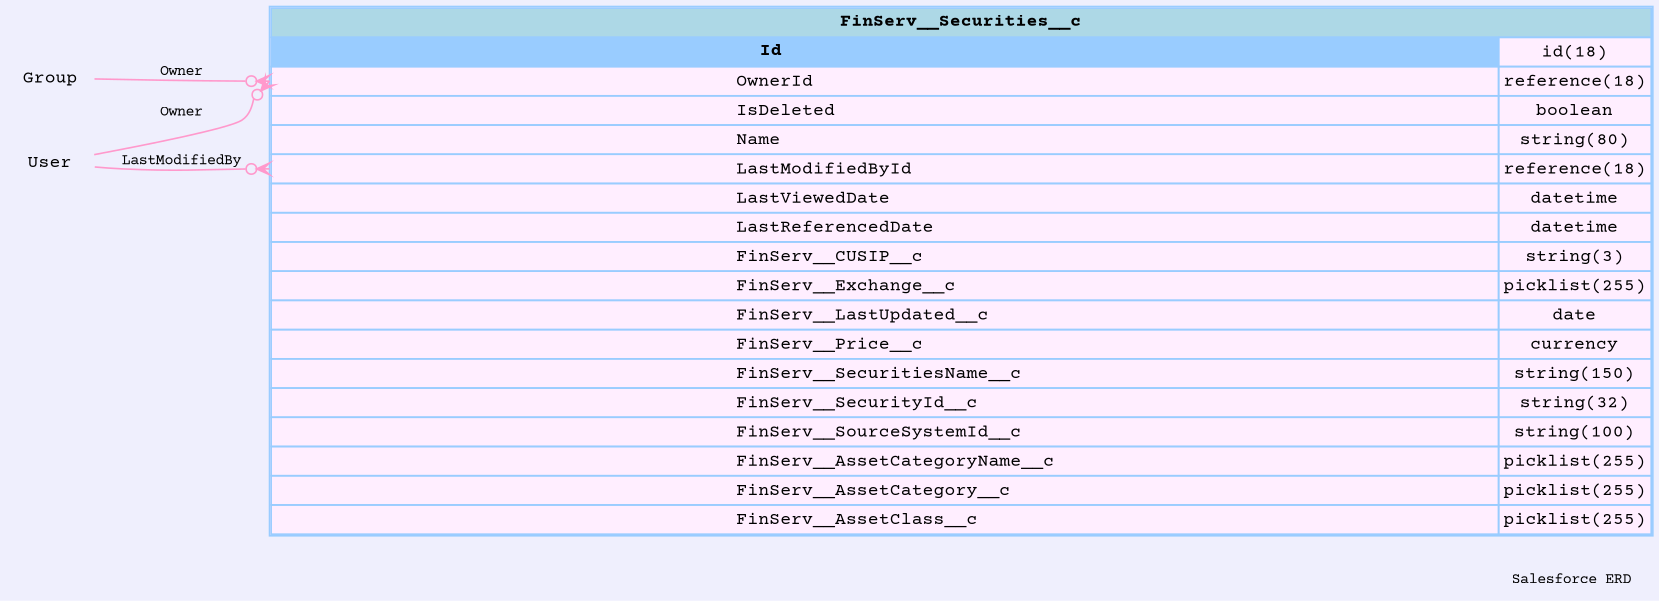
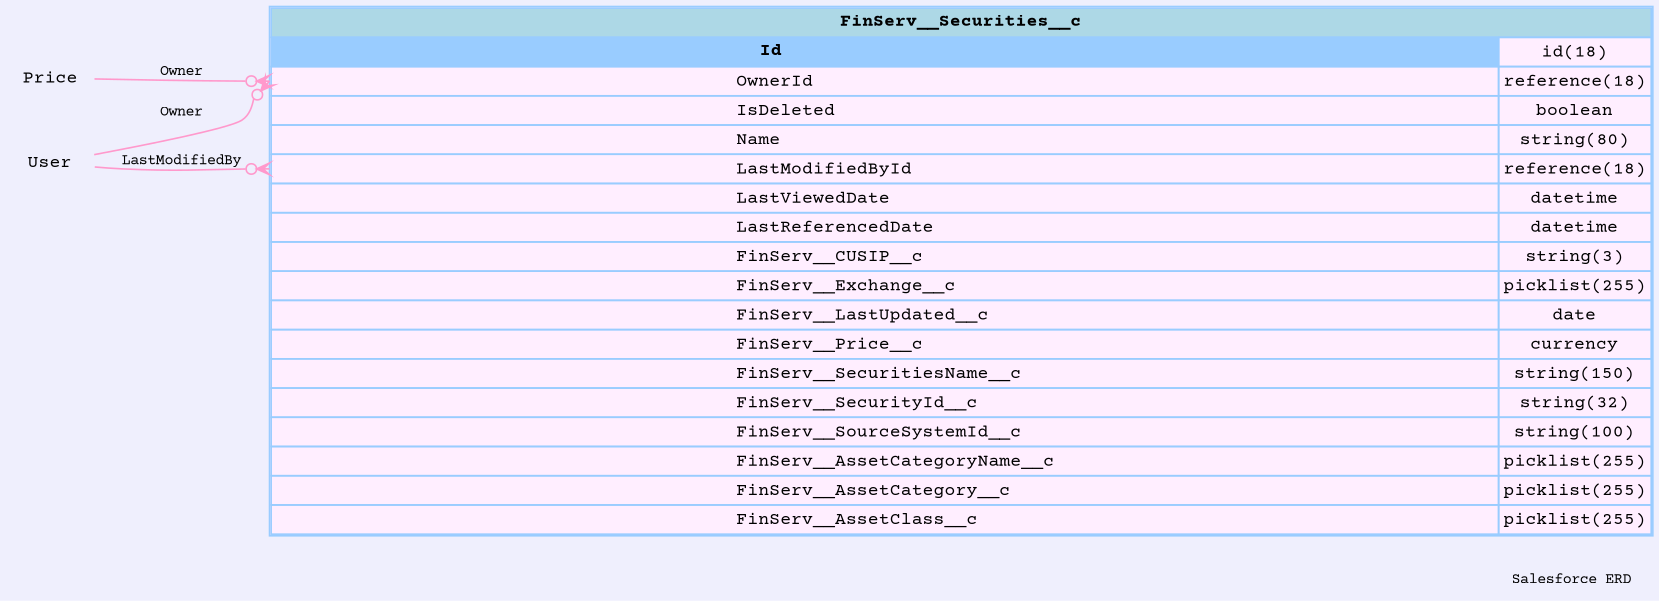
(50, 78) -> (50, 78)
